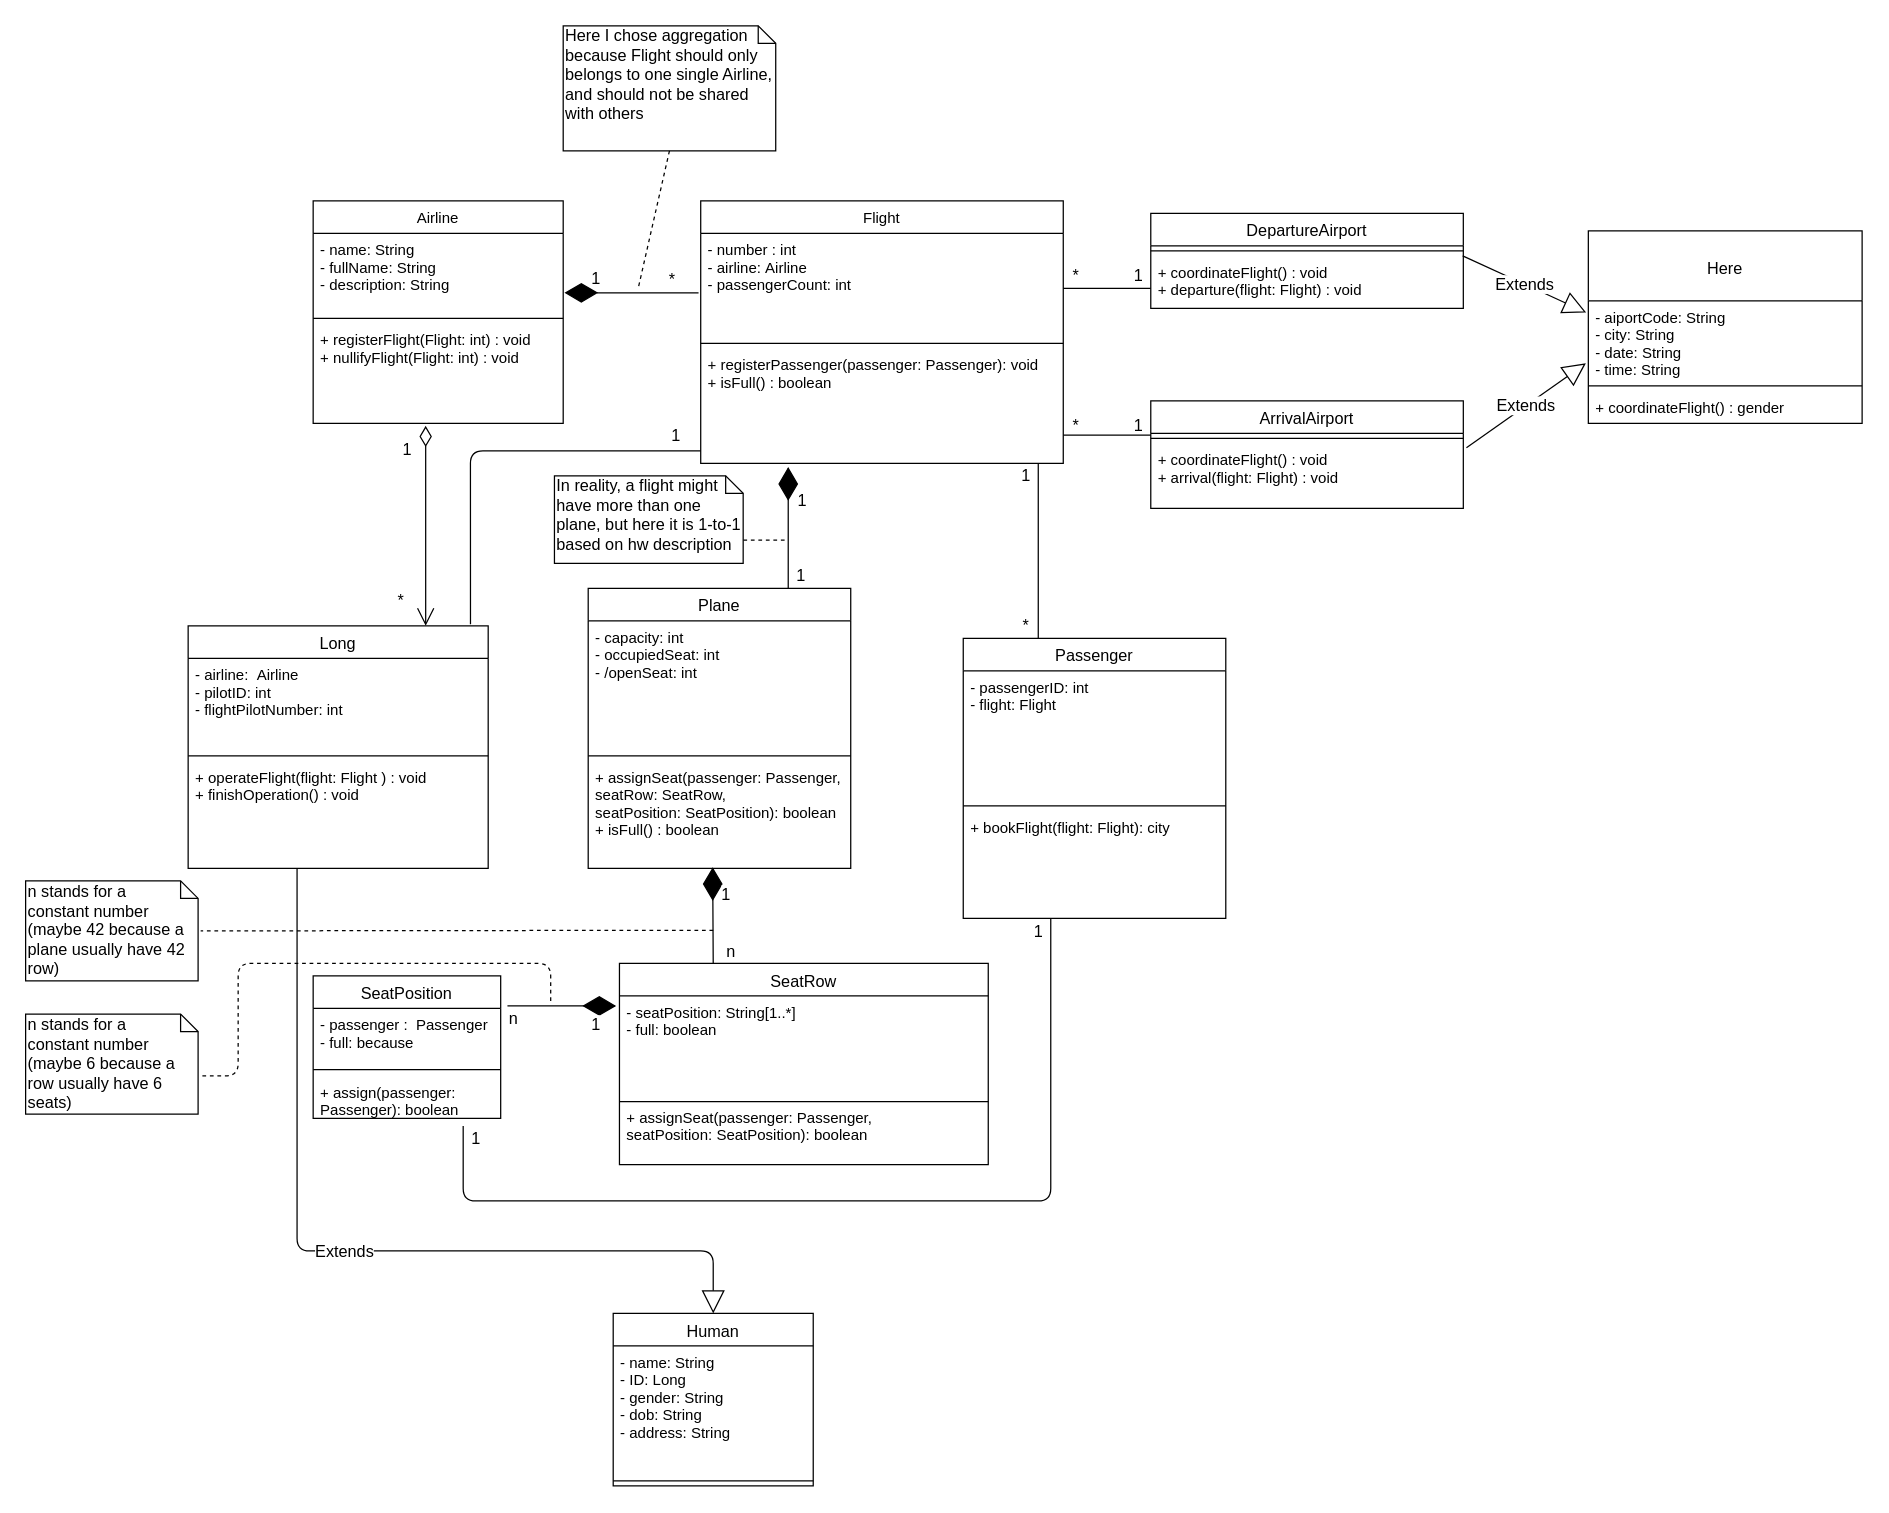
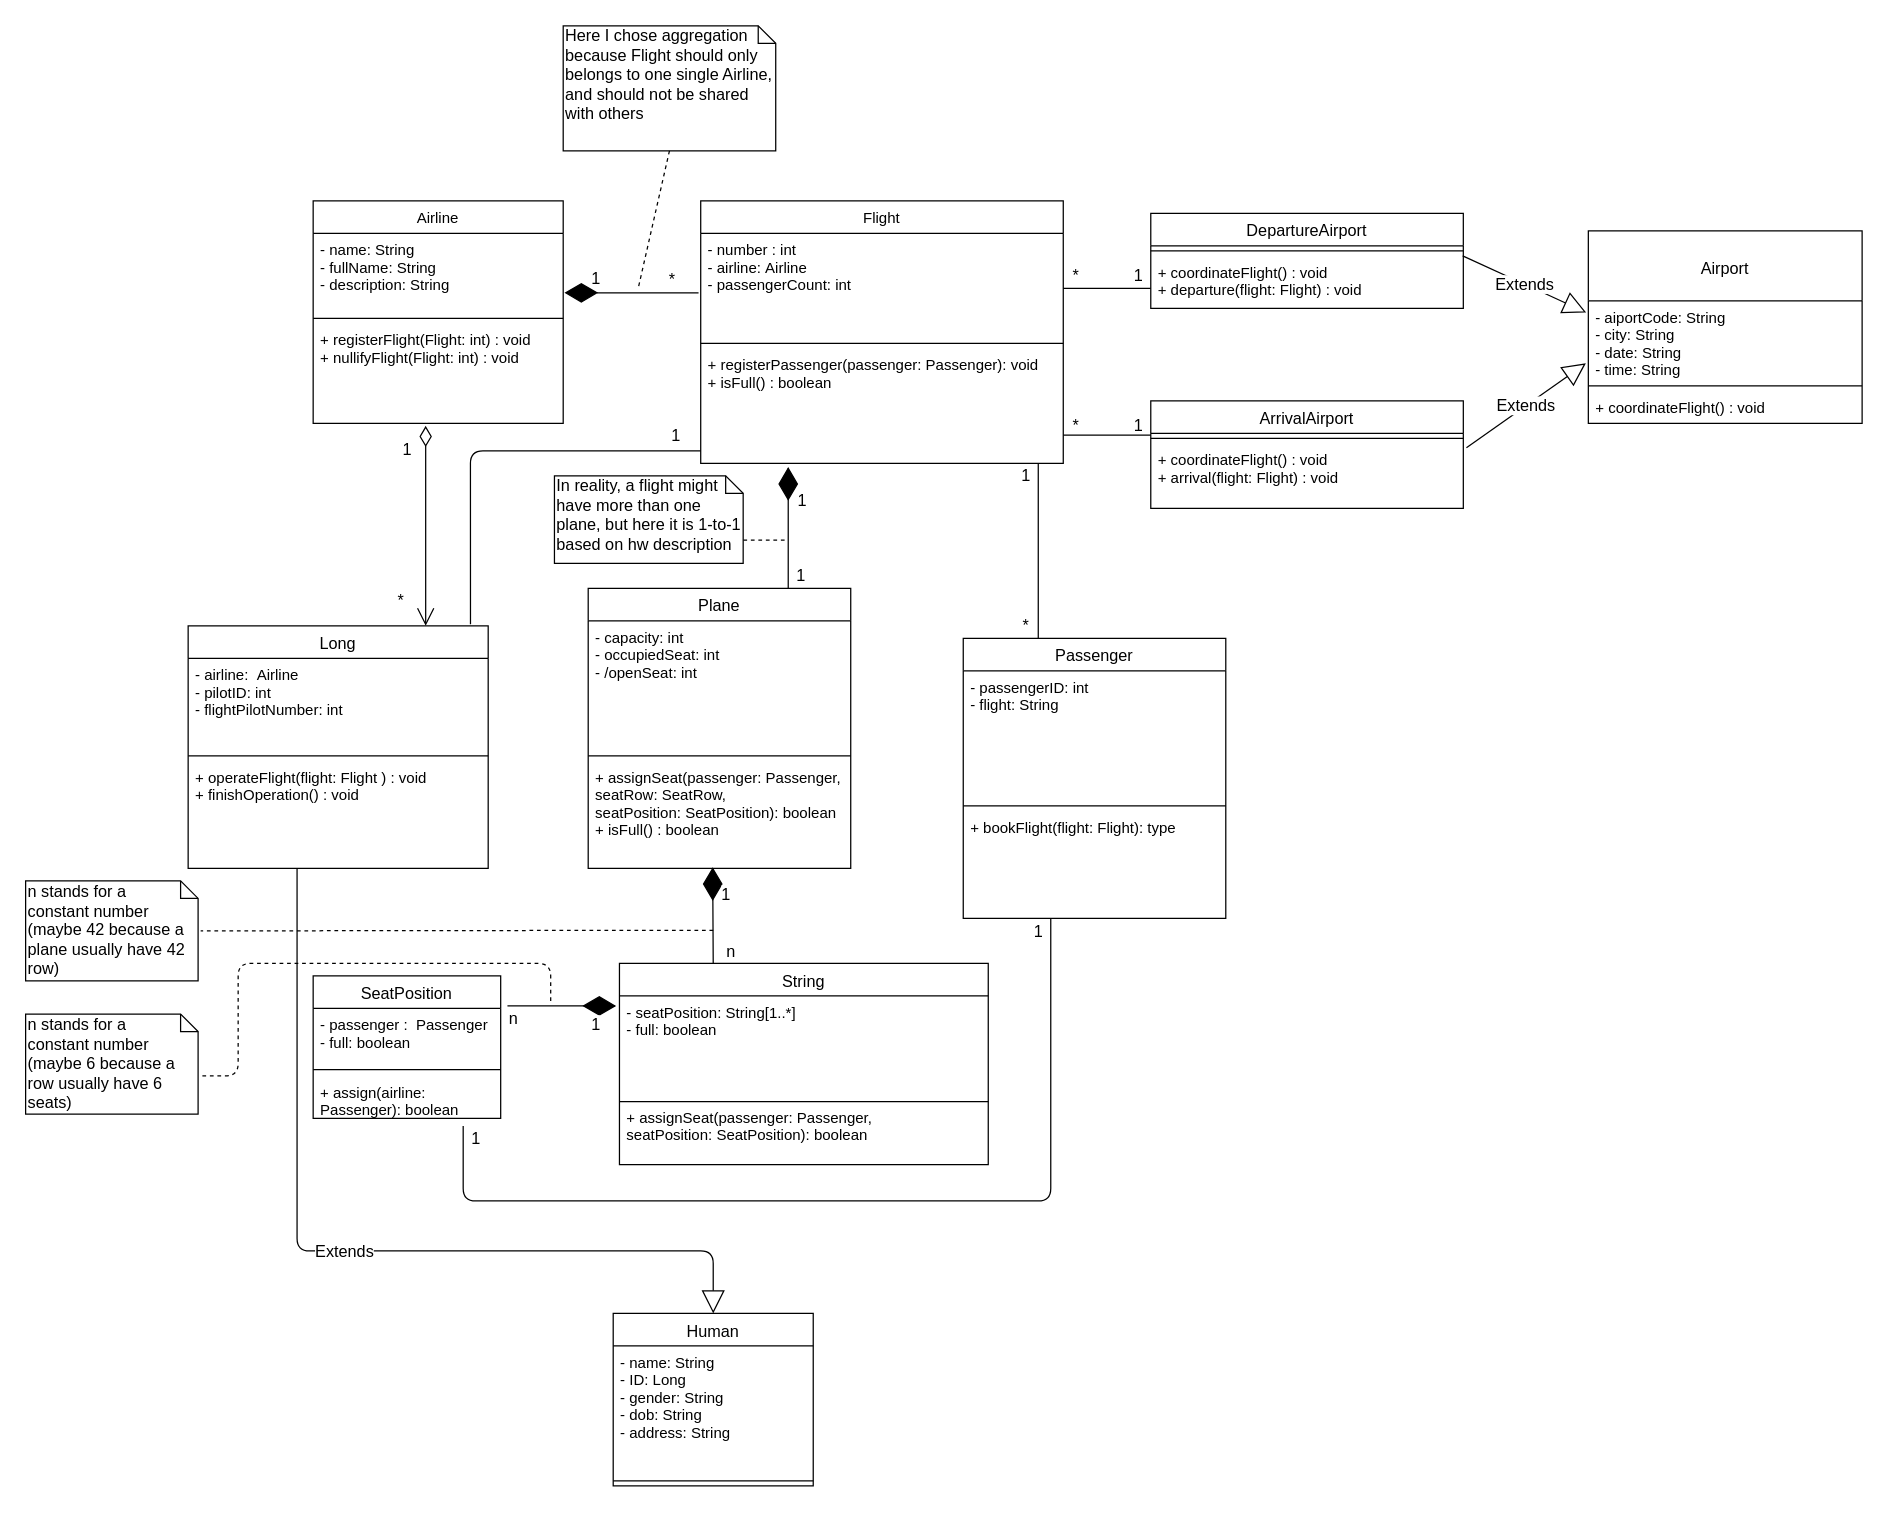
(1724, 268) -> (1724, 268)
(1703, 408) -> (1693, 408)
(1038, 688) -> (1038, 688)
(1089, 828) -> (1091, 828)
(803, 981) -> (803, 981)
(413, 1025) -> (413, 1025)
(394, 1093) -> (380, 1093)
